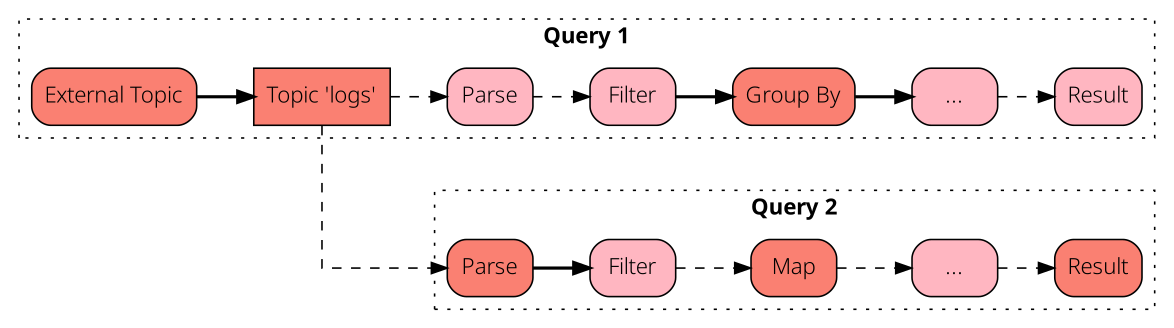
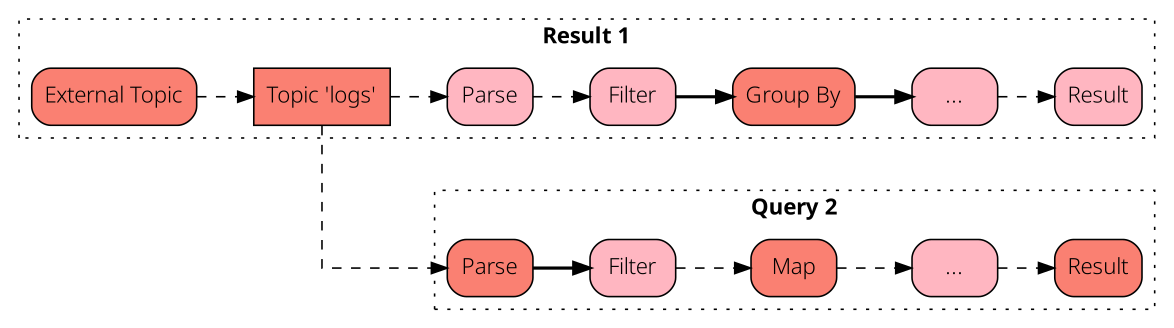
(587, 37) -> (587, 37)
(217, 97) -> (217, 97)
